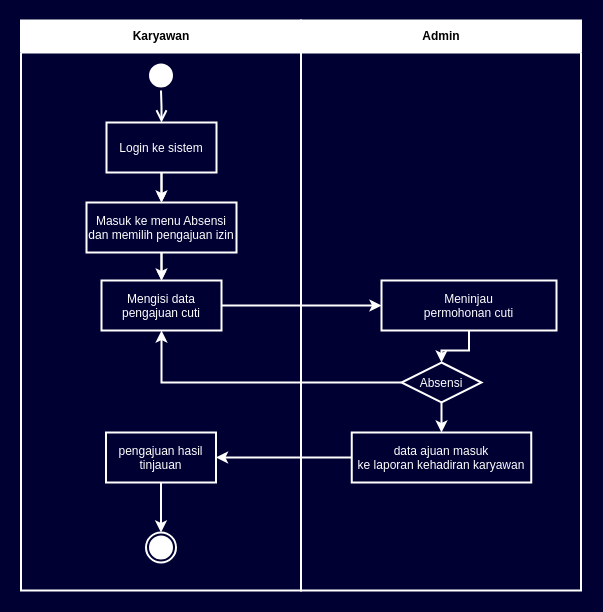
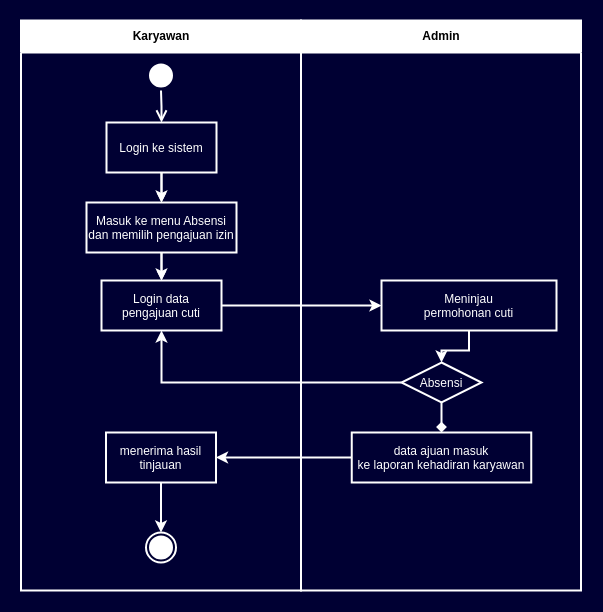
(161, 299) -> (161, 299)
(442, 422) -> (442, 421)
(161, 451) -> (161, 451)
